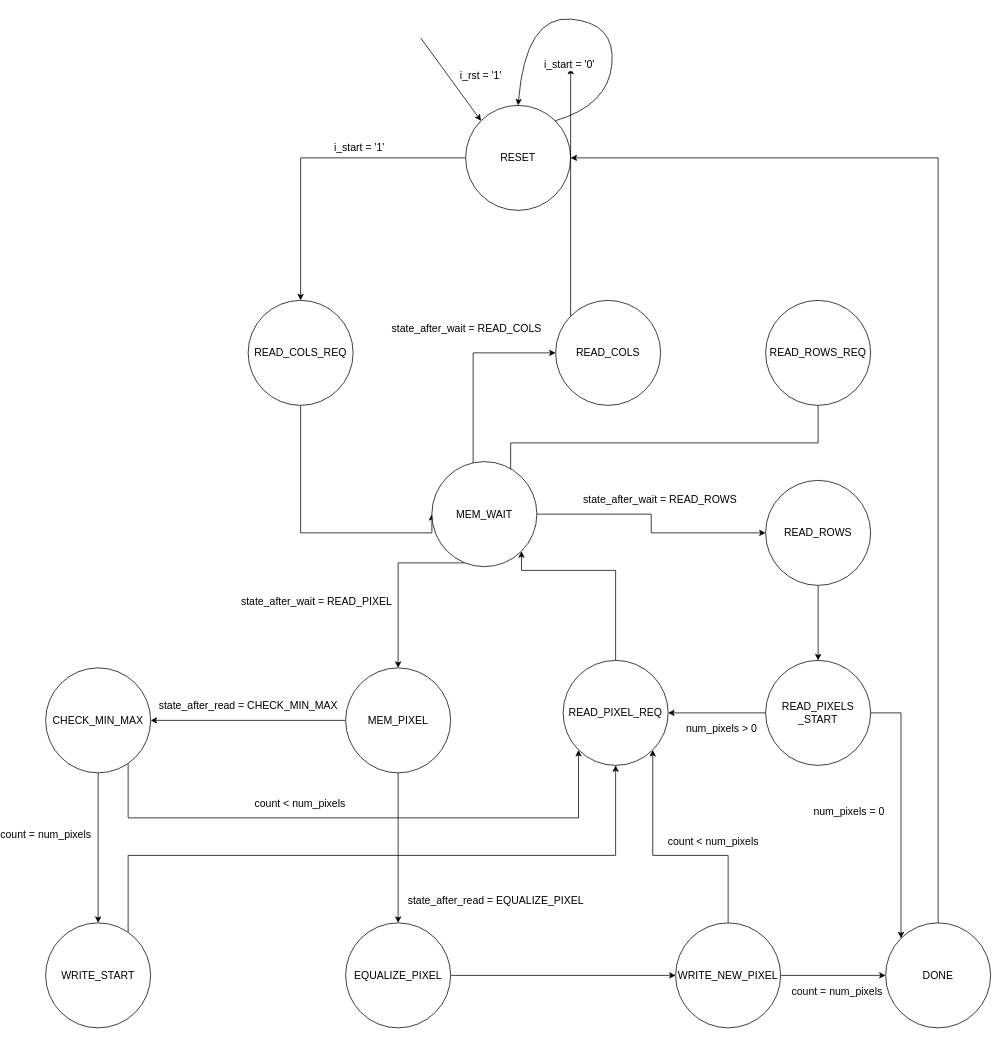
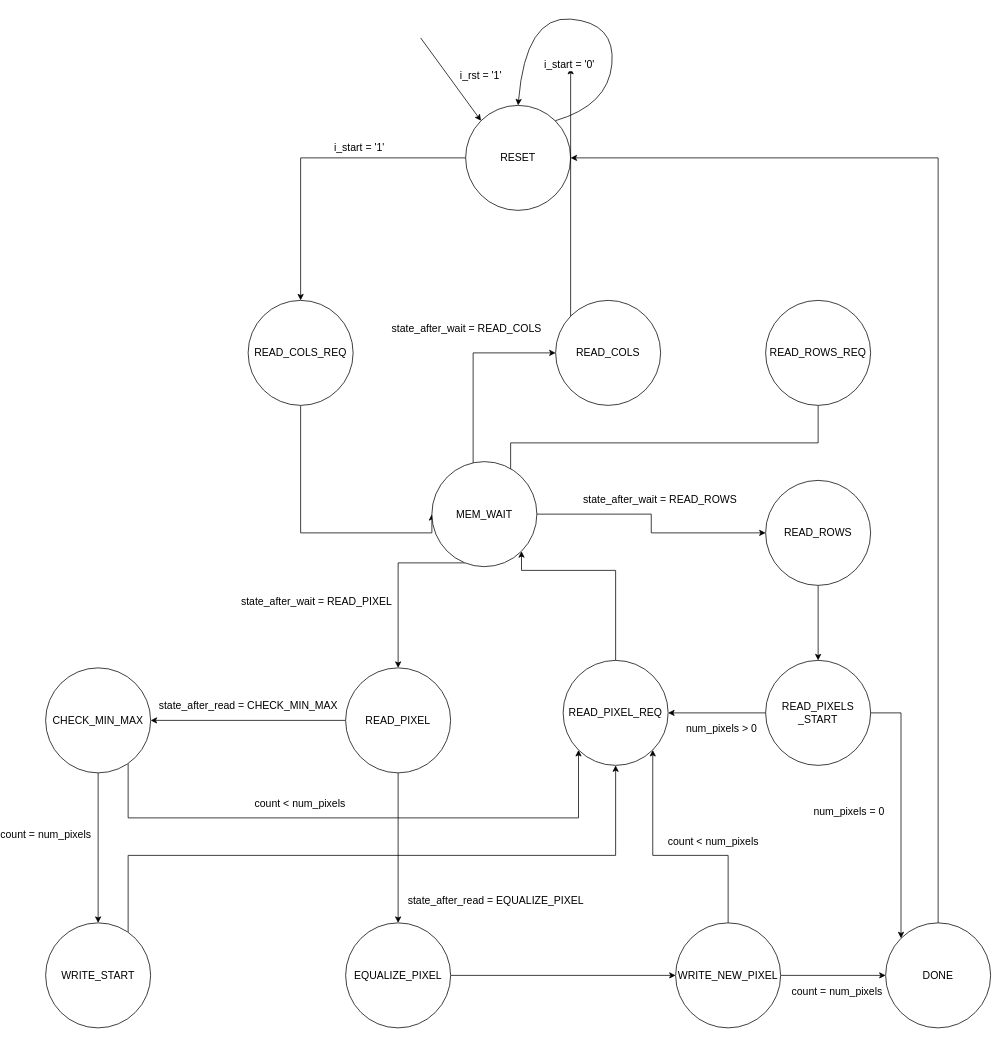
(398, 720) -> (398, 720)
